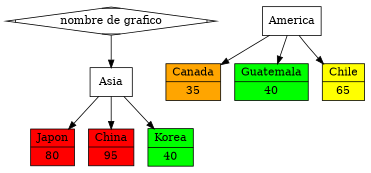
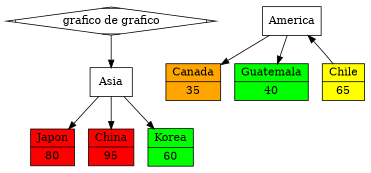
(111, 21) -> (111, 21)
(308, 47) -> (324, 52)
(171, 156) -> (171, 156)
